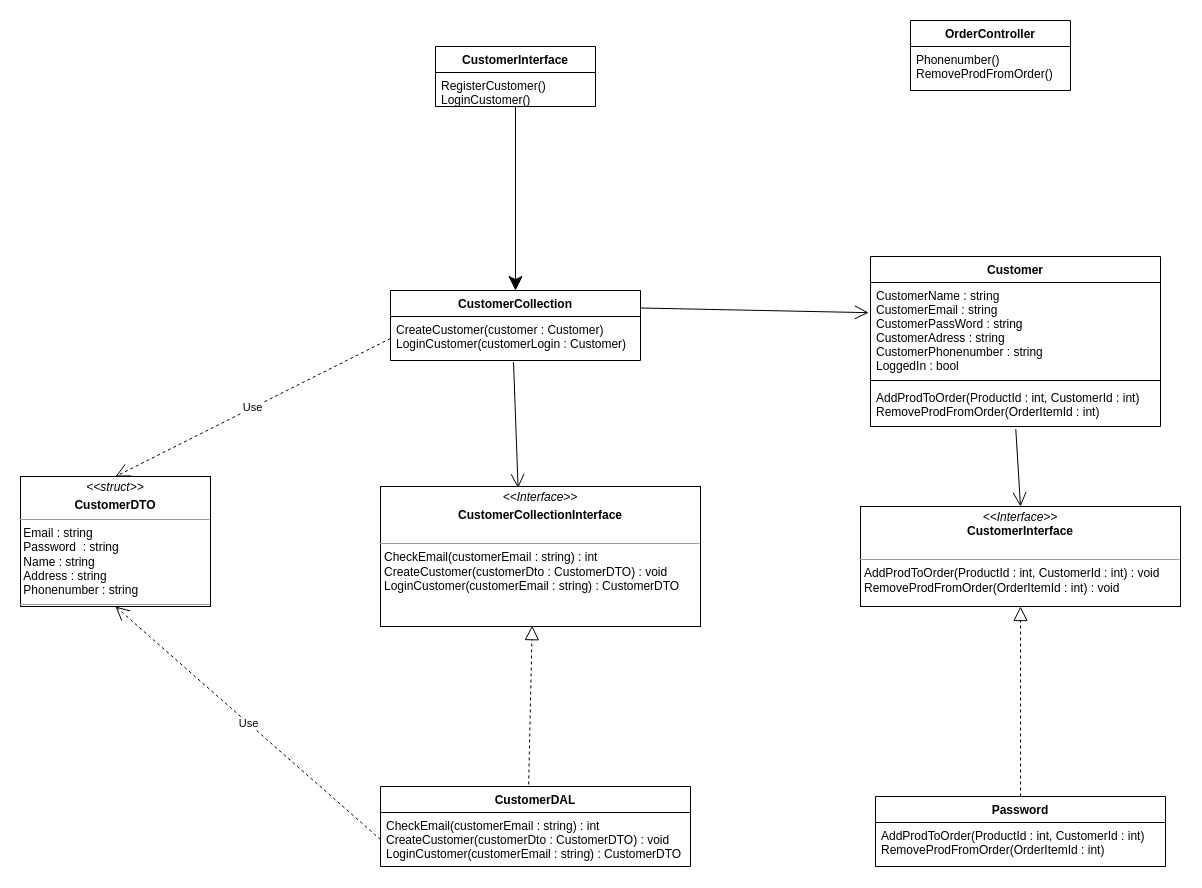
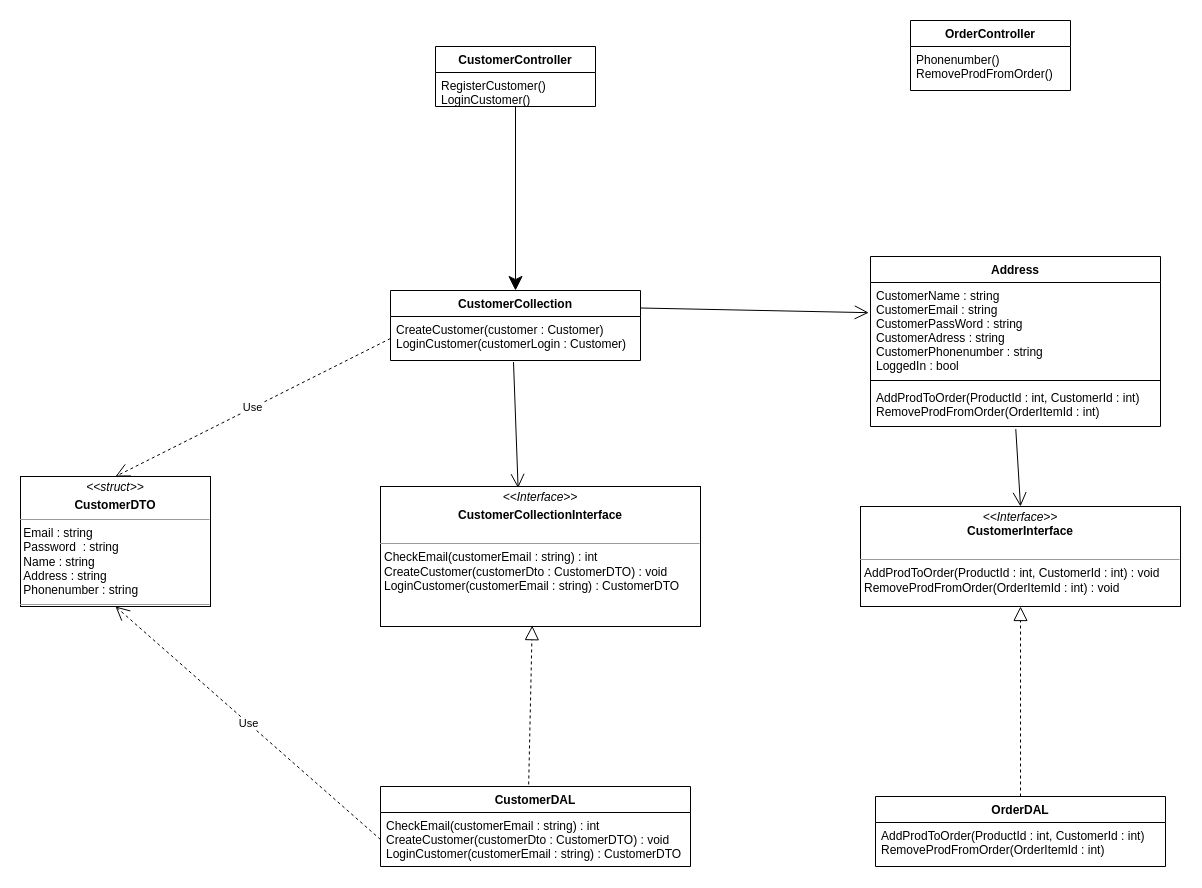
(515, 60) -> (515, 60)
(1015, 270) -> (1015, 270)
(1020, 810) -> (1020, 810)
